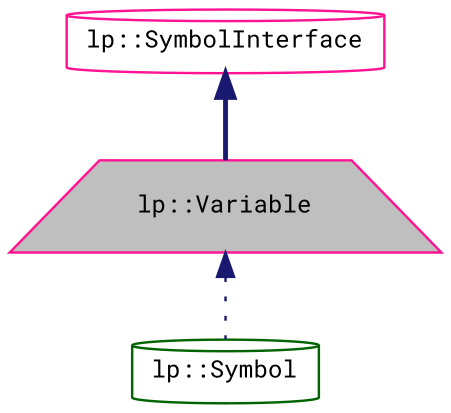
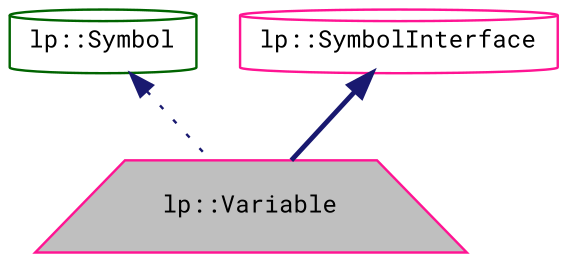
(226, 308) -> (179, 126)
